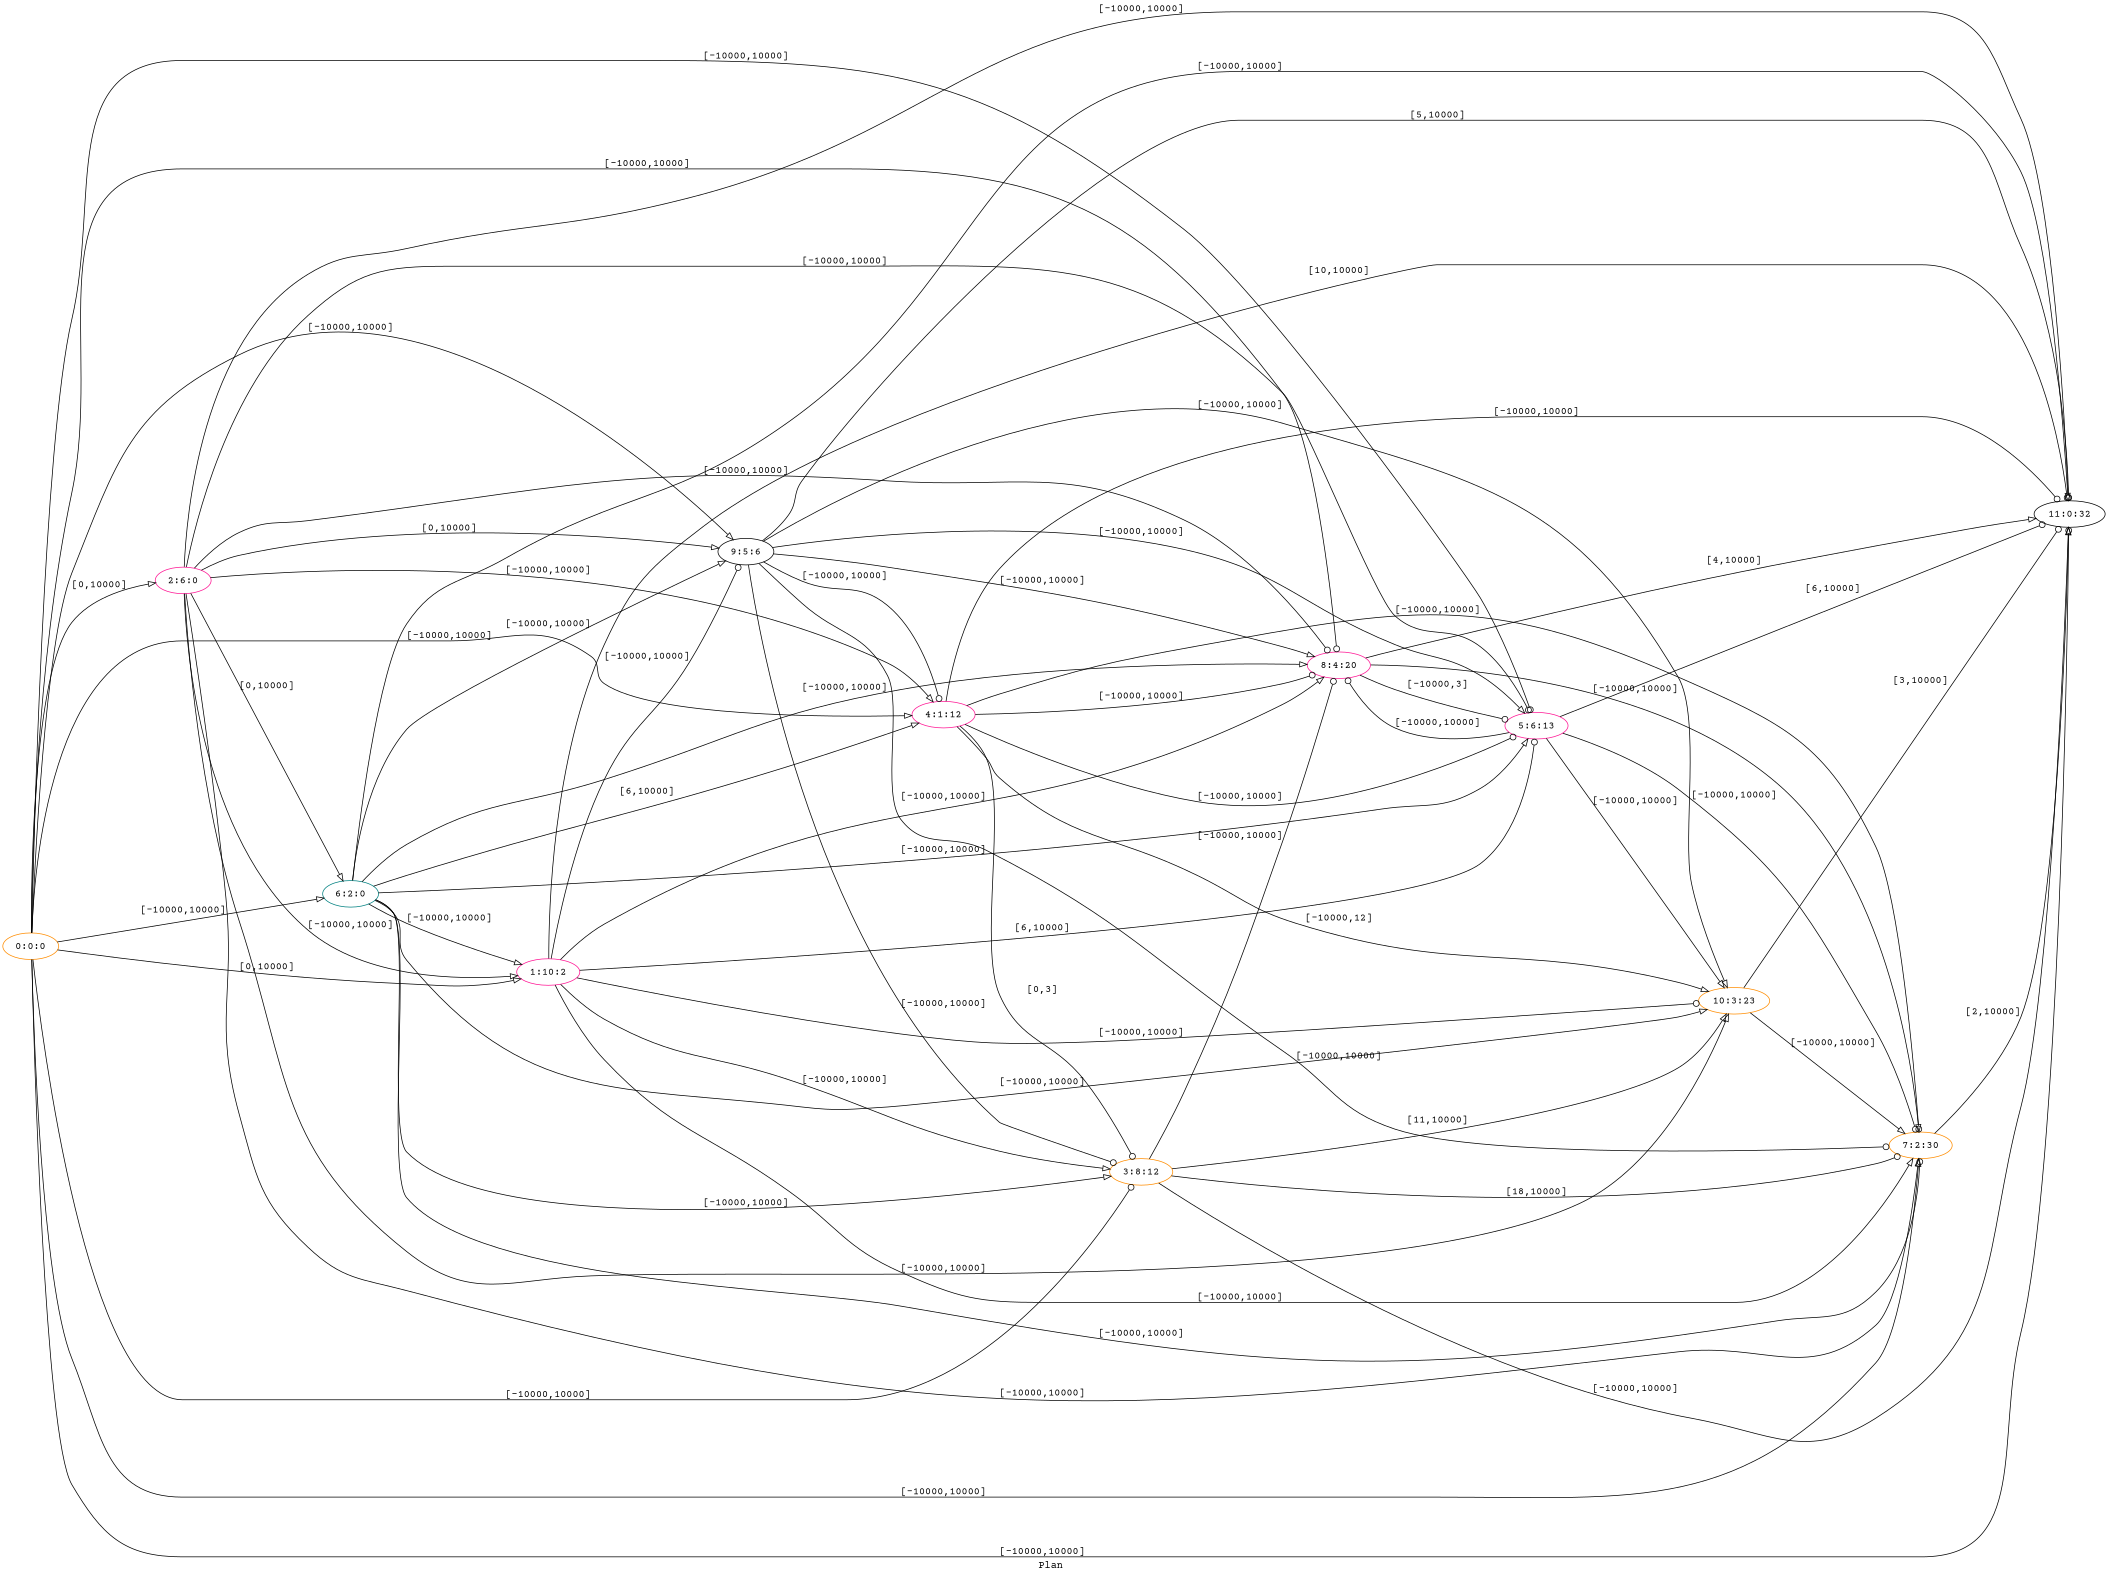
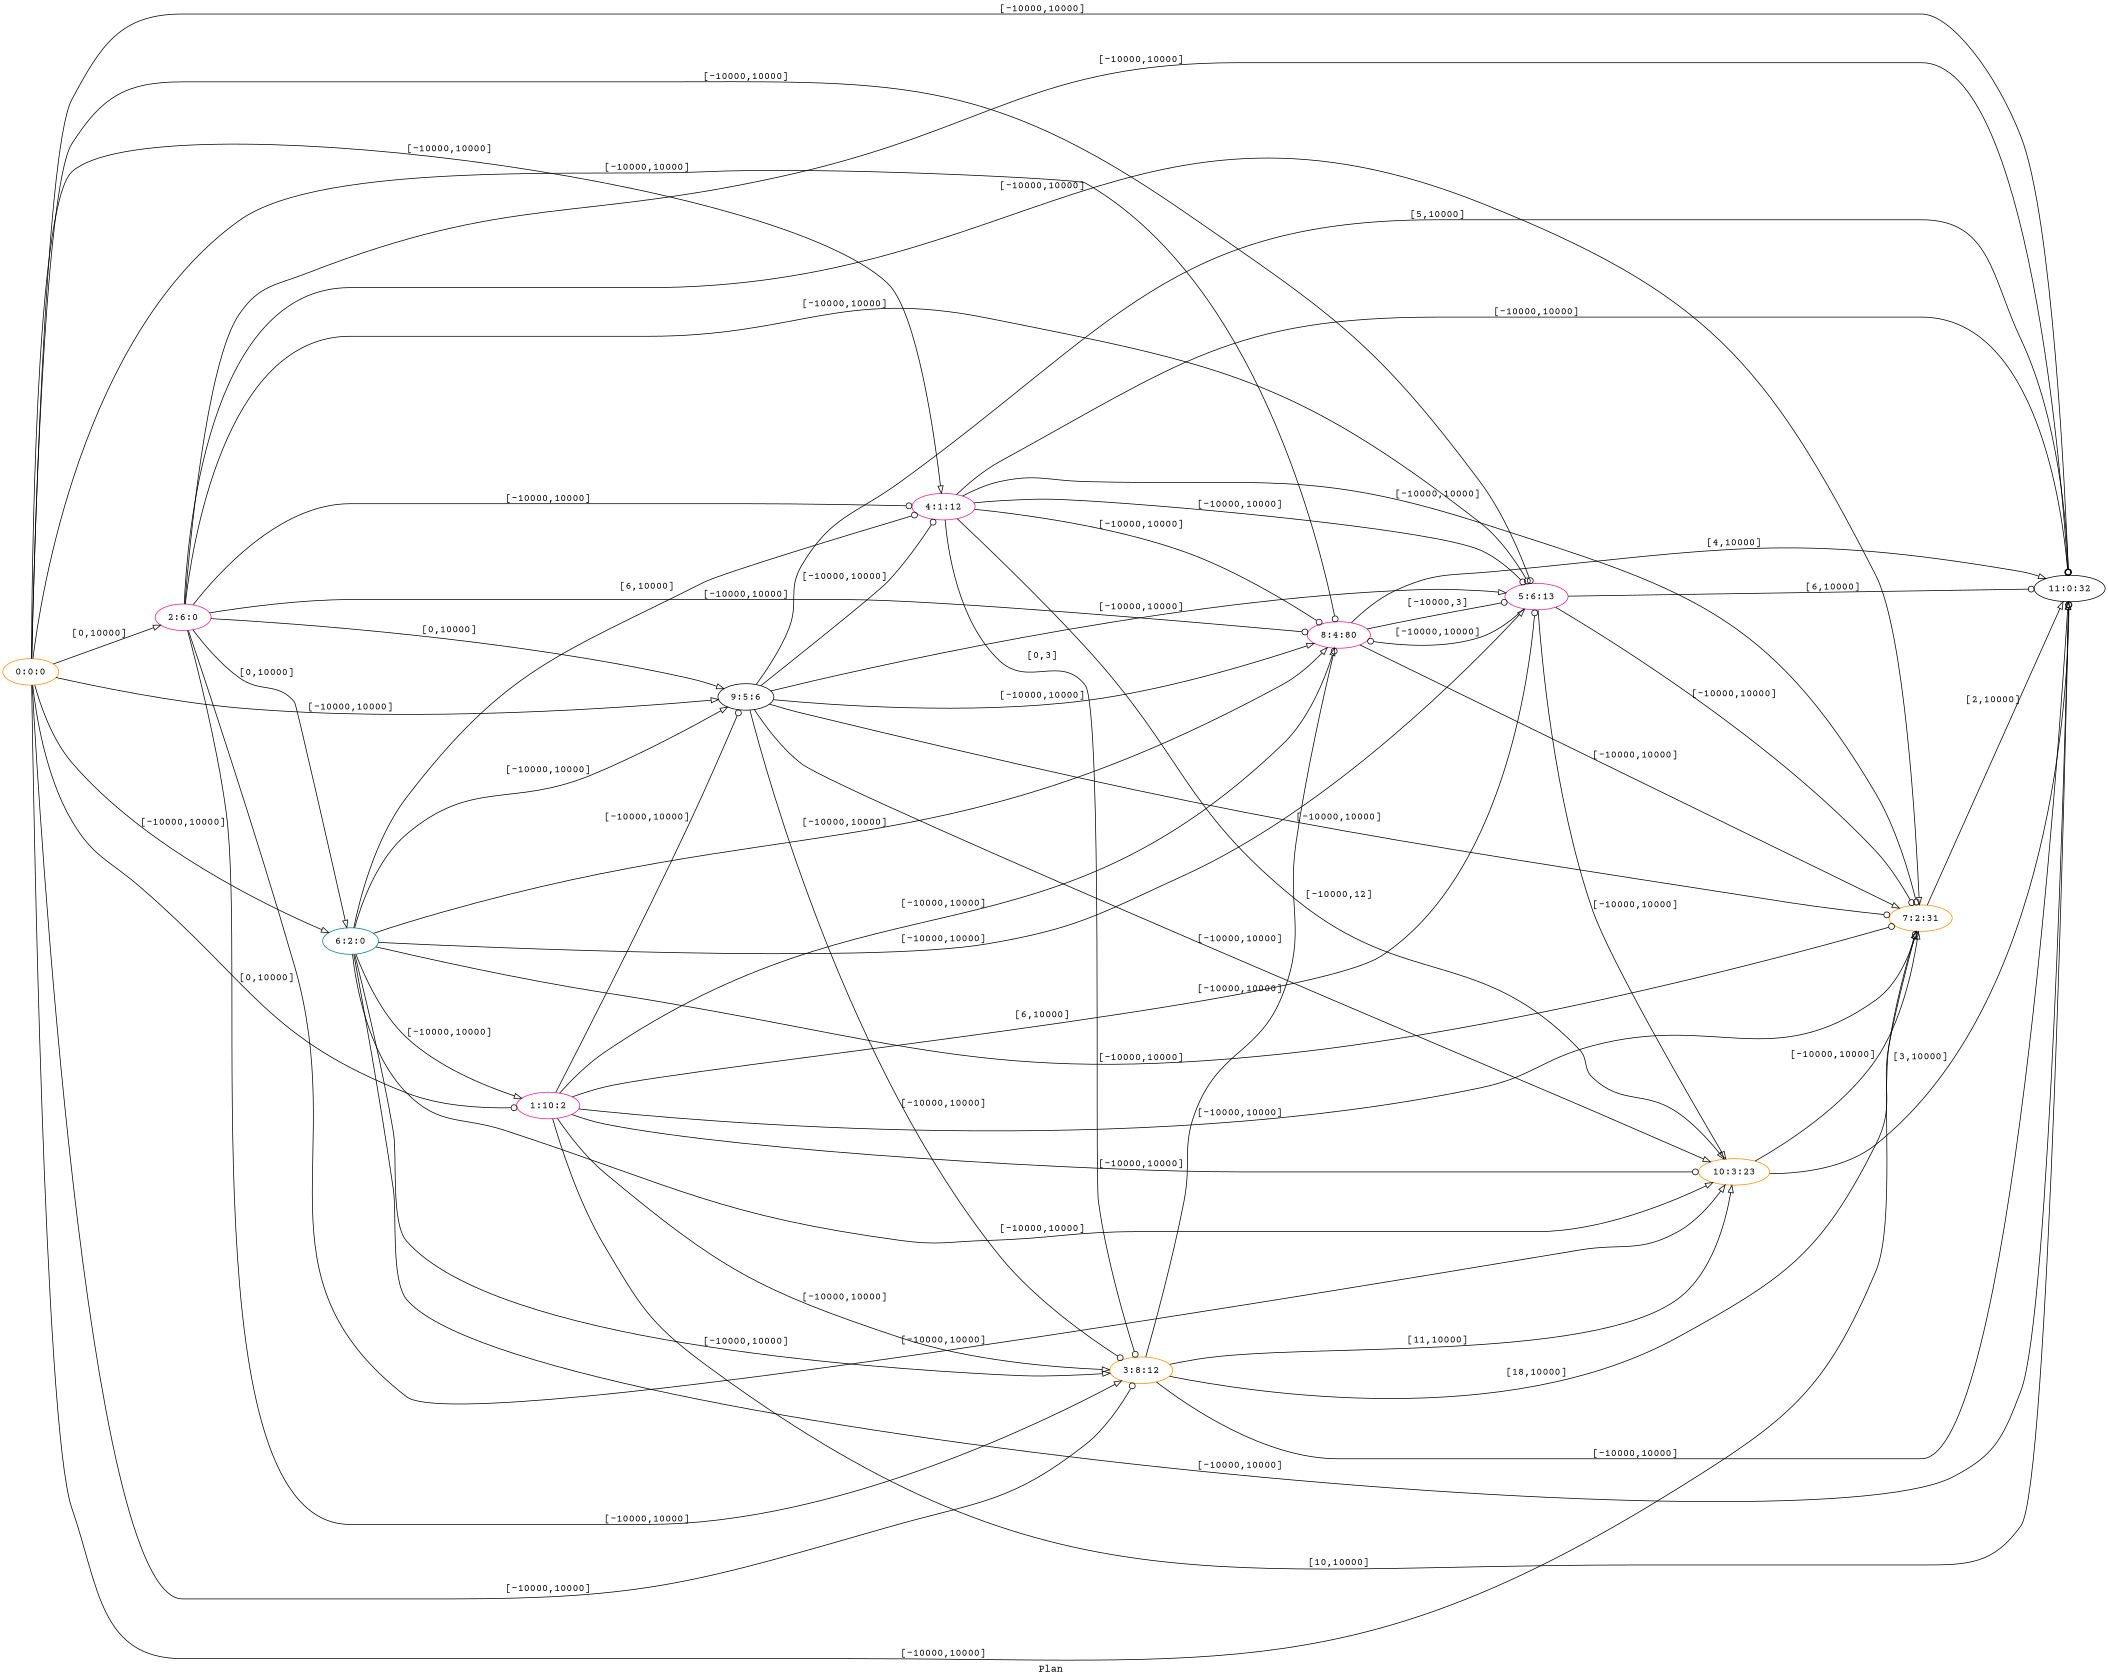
(581, 582) -> (532, 504)
(1339, 665) -> (1339, 635)
(644, 809) -> (572, 649)
(259, 871) -> (290, 1483)
(285, 976) -> (216, 959)
(1921, 1145) -> (1921, 918)
